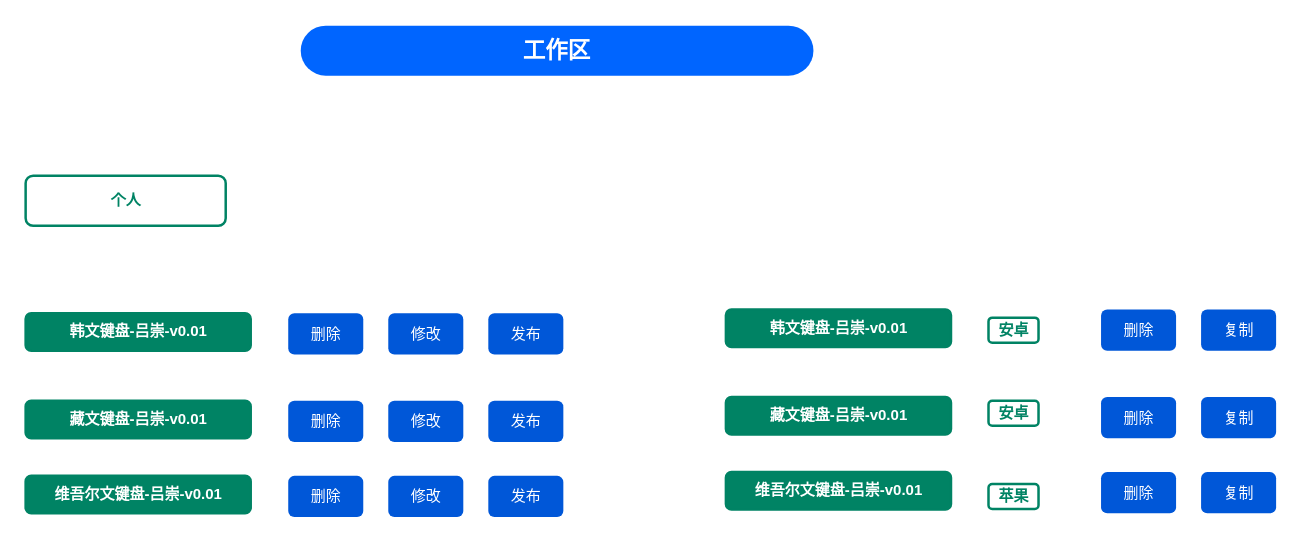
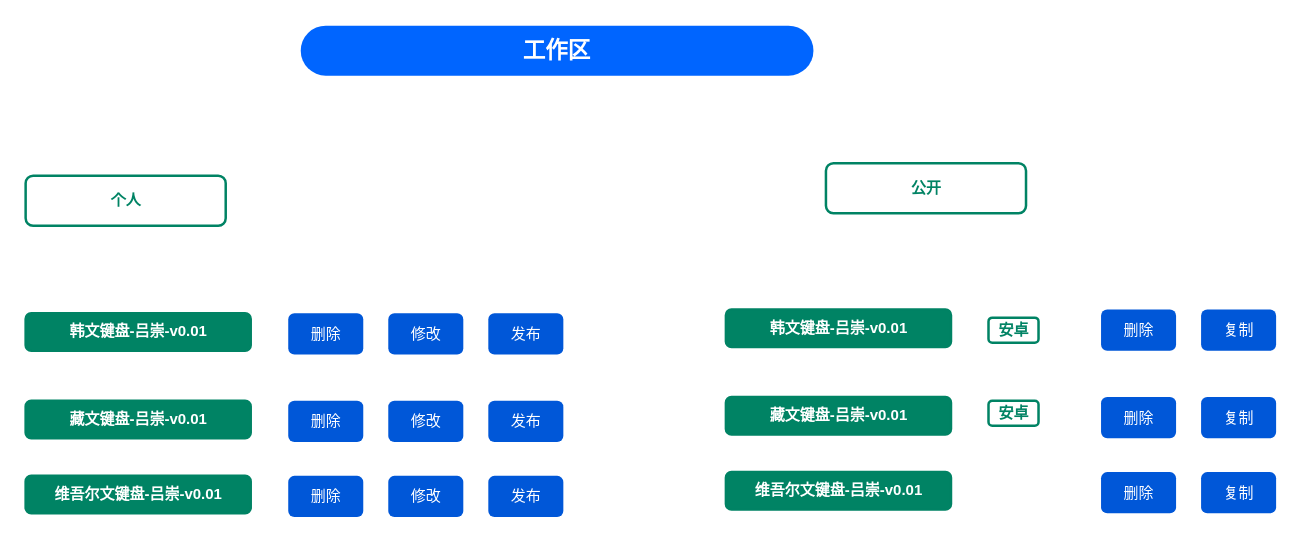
none -> (926, 188)
(1013, 496) -> none
